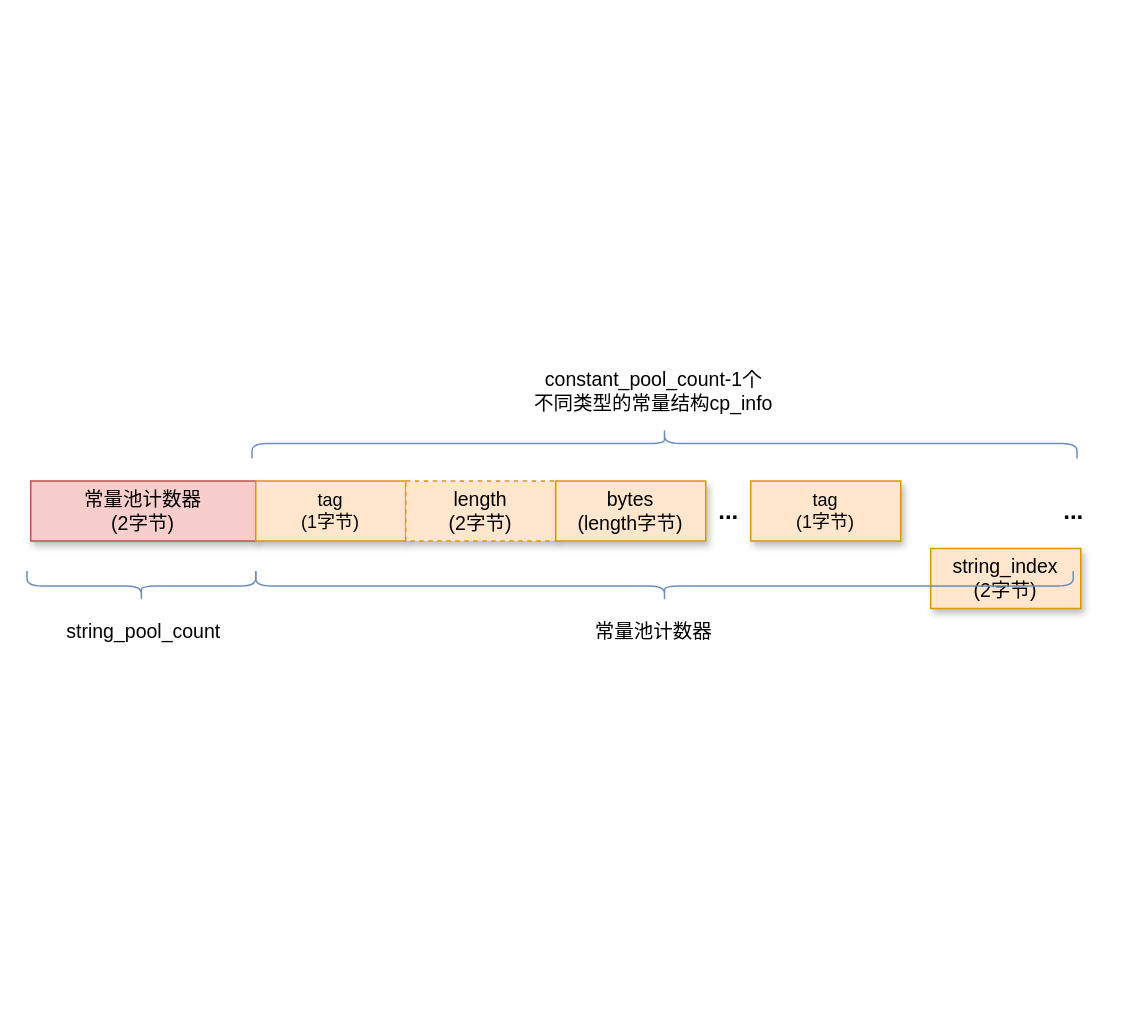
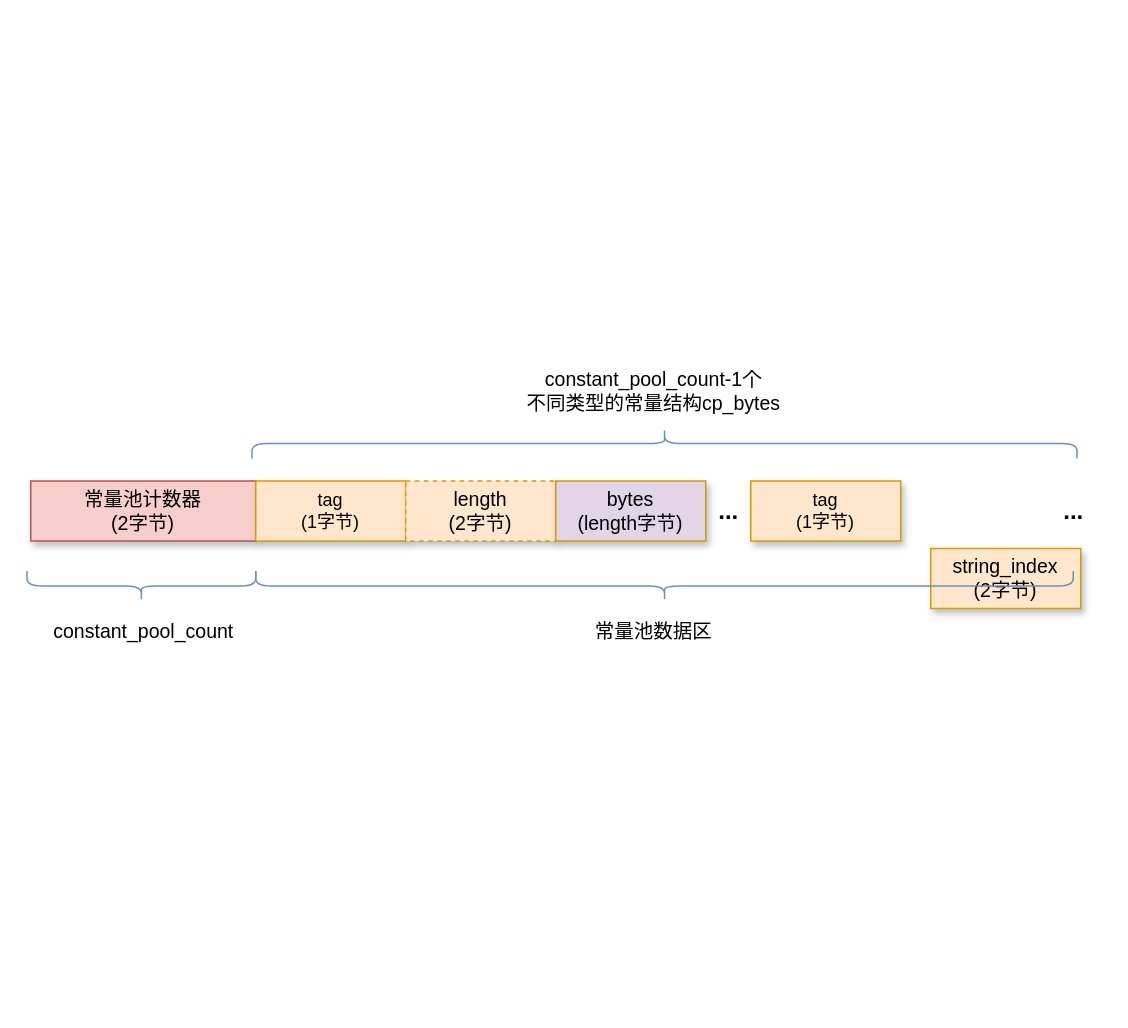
(654, 391) -> (654, 391)
(631, 511) -> (631, 511)
(144, 631) -> (144, 631)
(654, 631) -> (654, 631)
